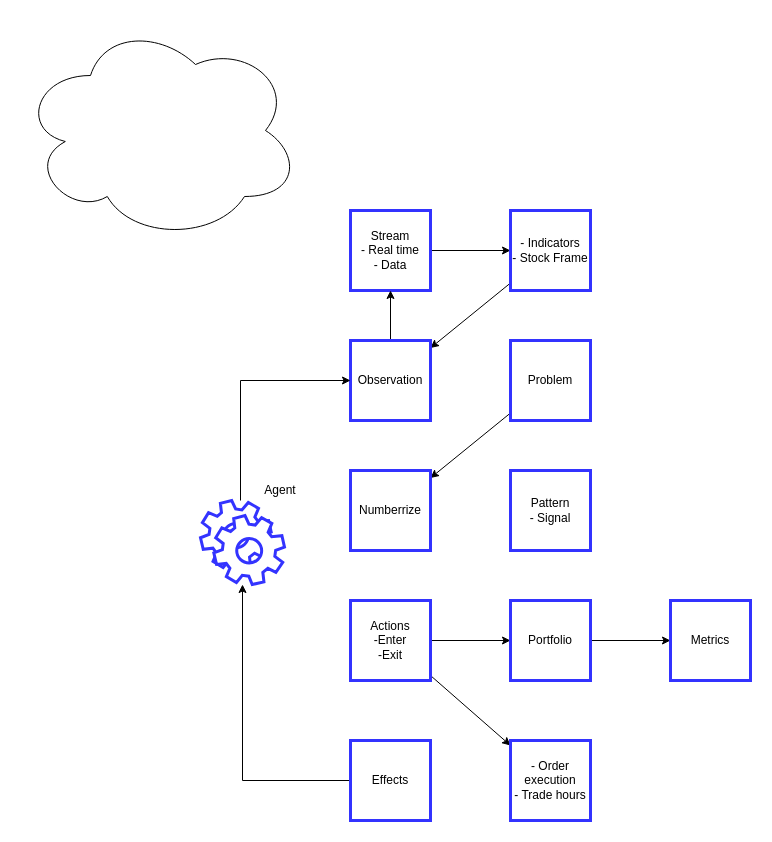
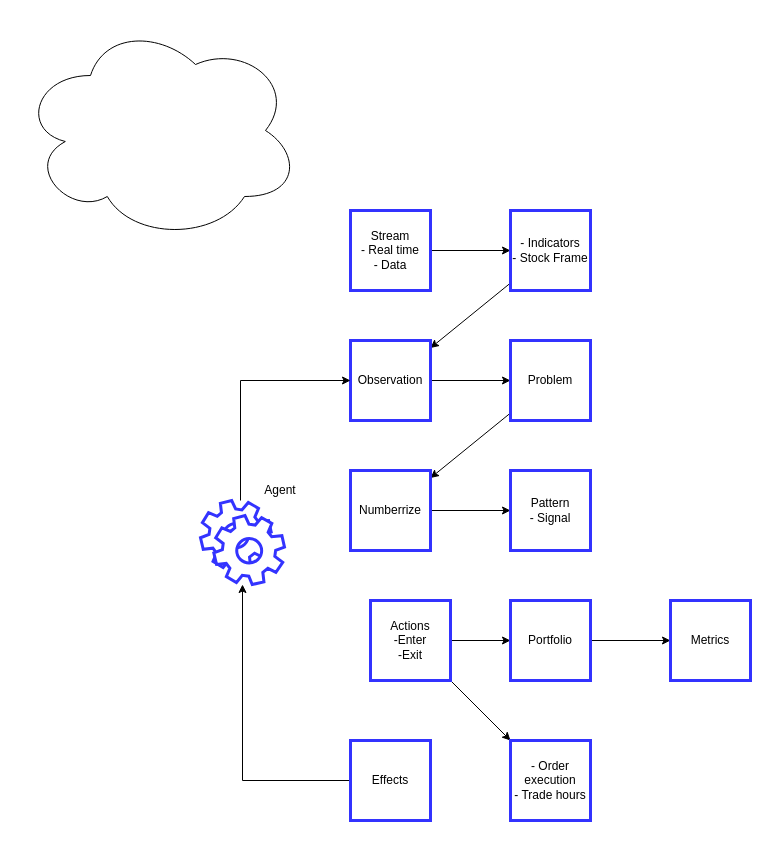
(391, 319) -> (467, 381)
none -> (467, 511)
(391, 641) -> (411, 641)
